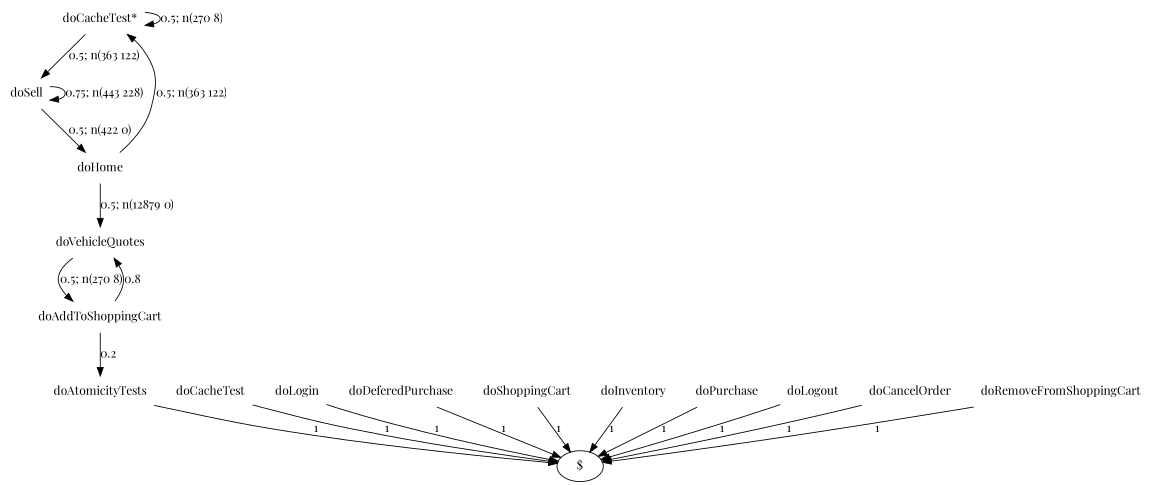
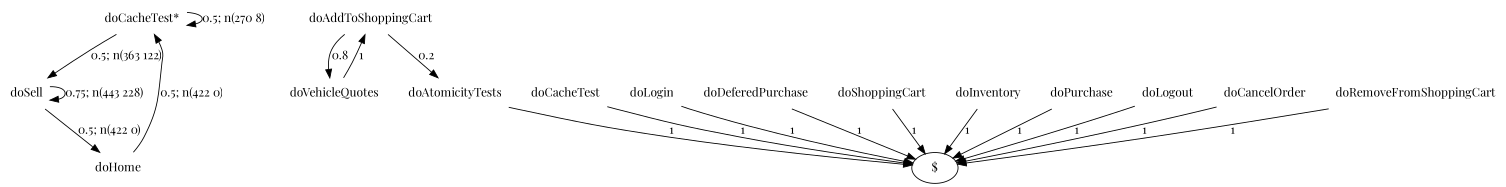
(192, 93) -> (192, 93)
(100, 201) -> none
(91, 280) -> (362, 56)
